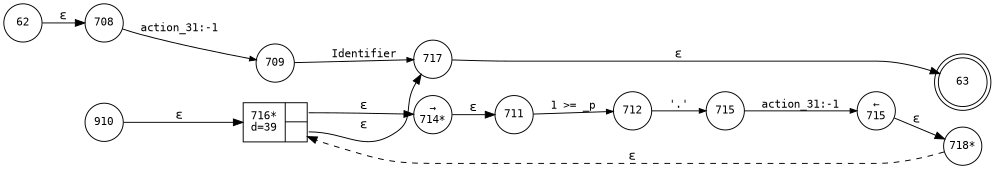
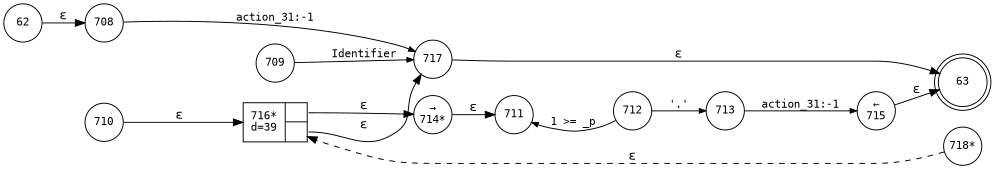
(186, 45) -> (267, 25)
(725, 111) -> (725, 111)
(570, 113) -> (577, 131)
(104, 122) -> (104, 122)
(915, 127) -> (912, 99)
